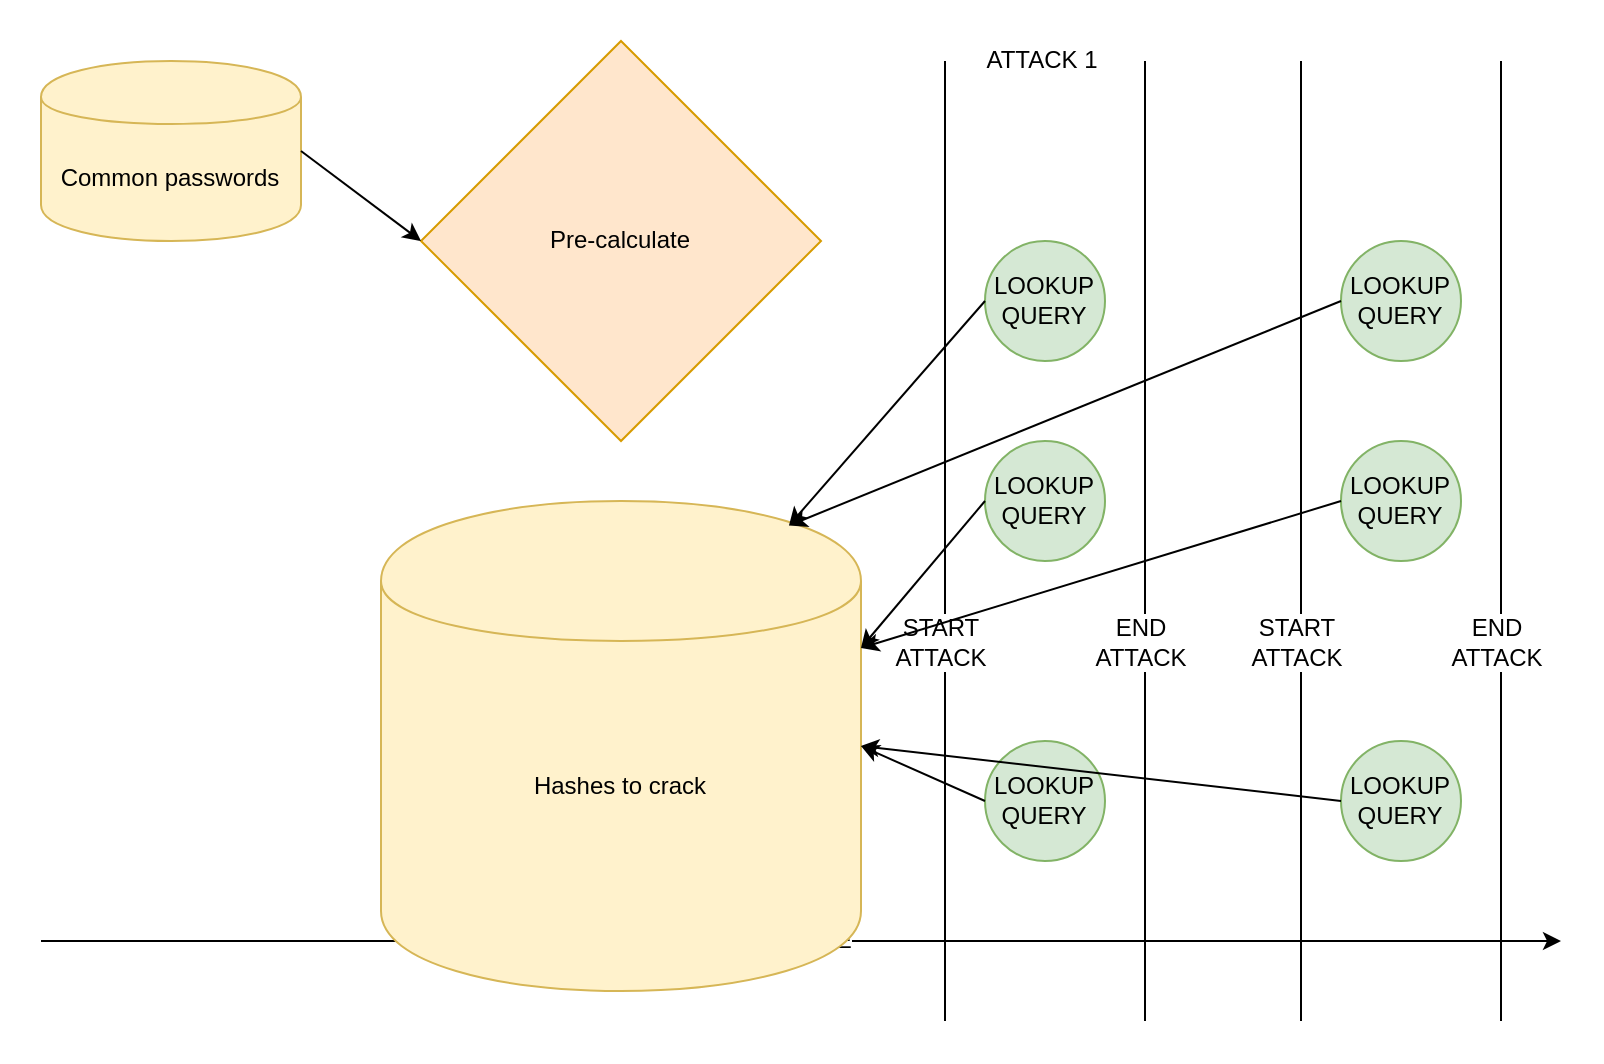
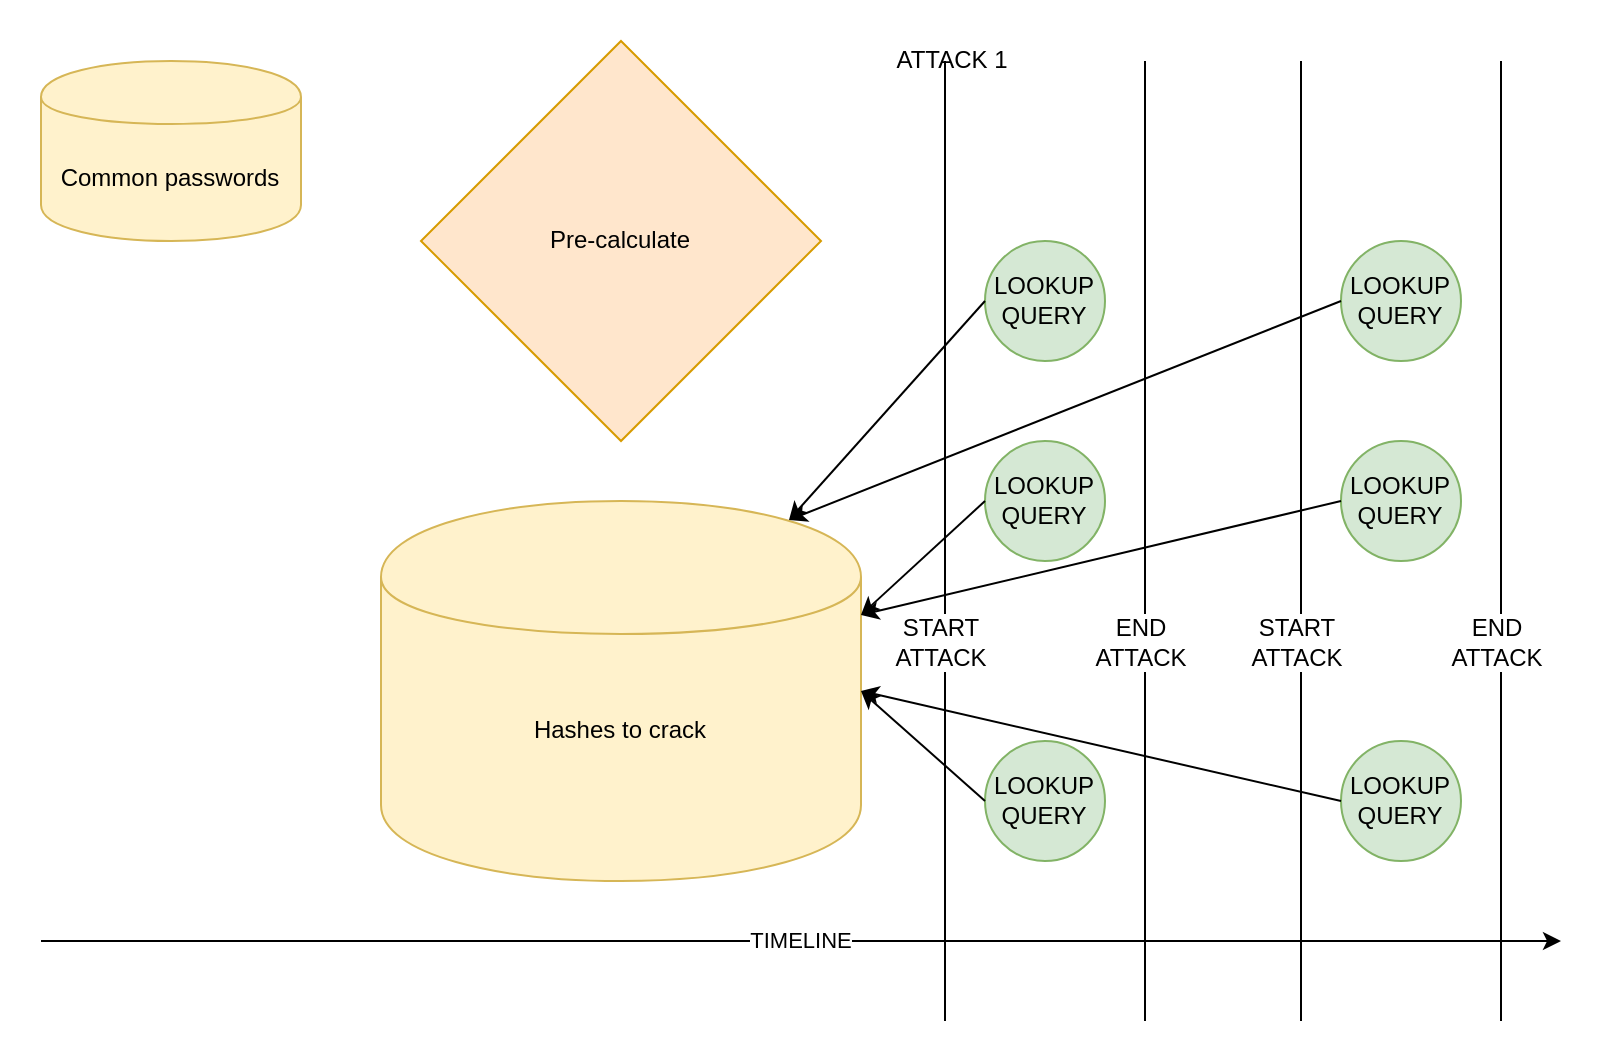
(1043, 61) -> (953, 61)
(356, 192) -> none
(621, 746) -> (621, 691)
